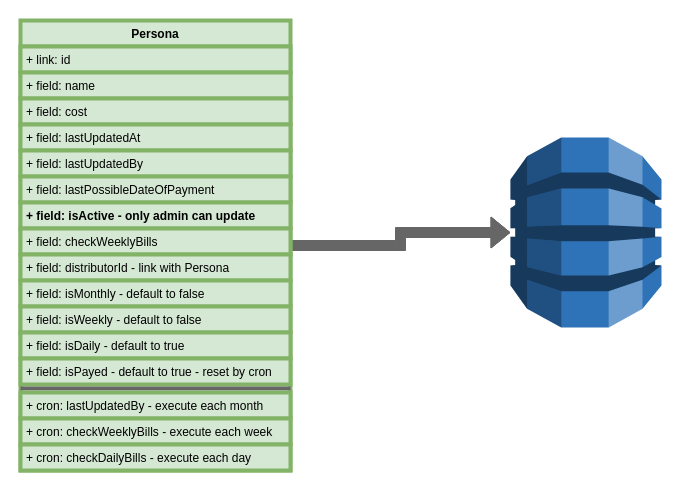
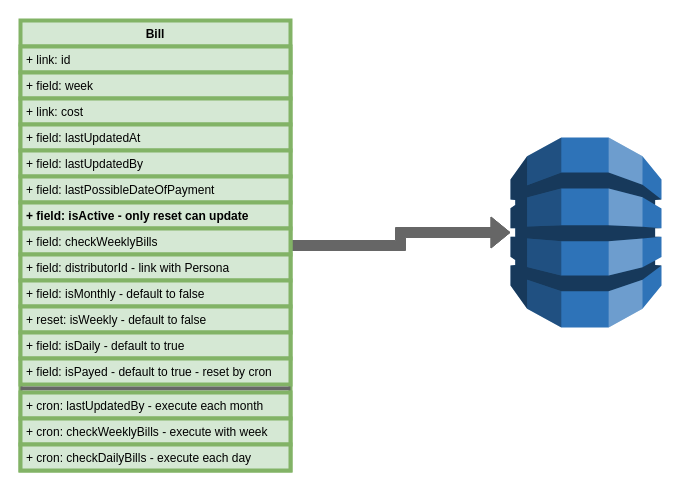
(155, 34) -> (155, 34)
(62, 86) -> (62, 86)
(62, 112) -> (59, 112)
(142, 216) -> (143, 216)
(127, 320) -> (130, 320)
(157, 432) -> (155, 432)
